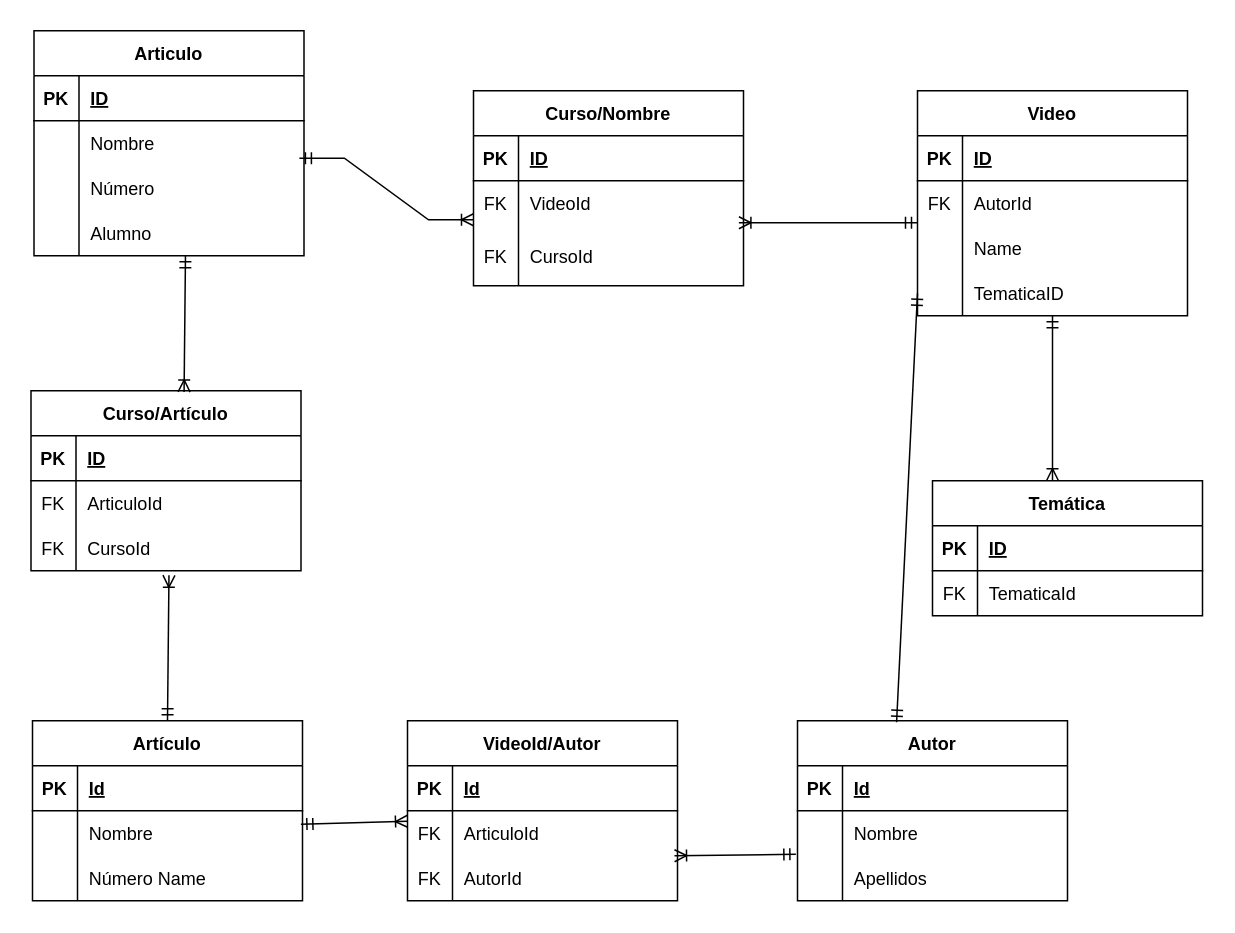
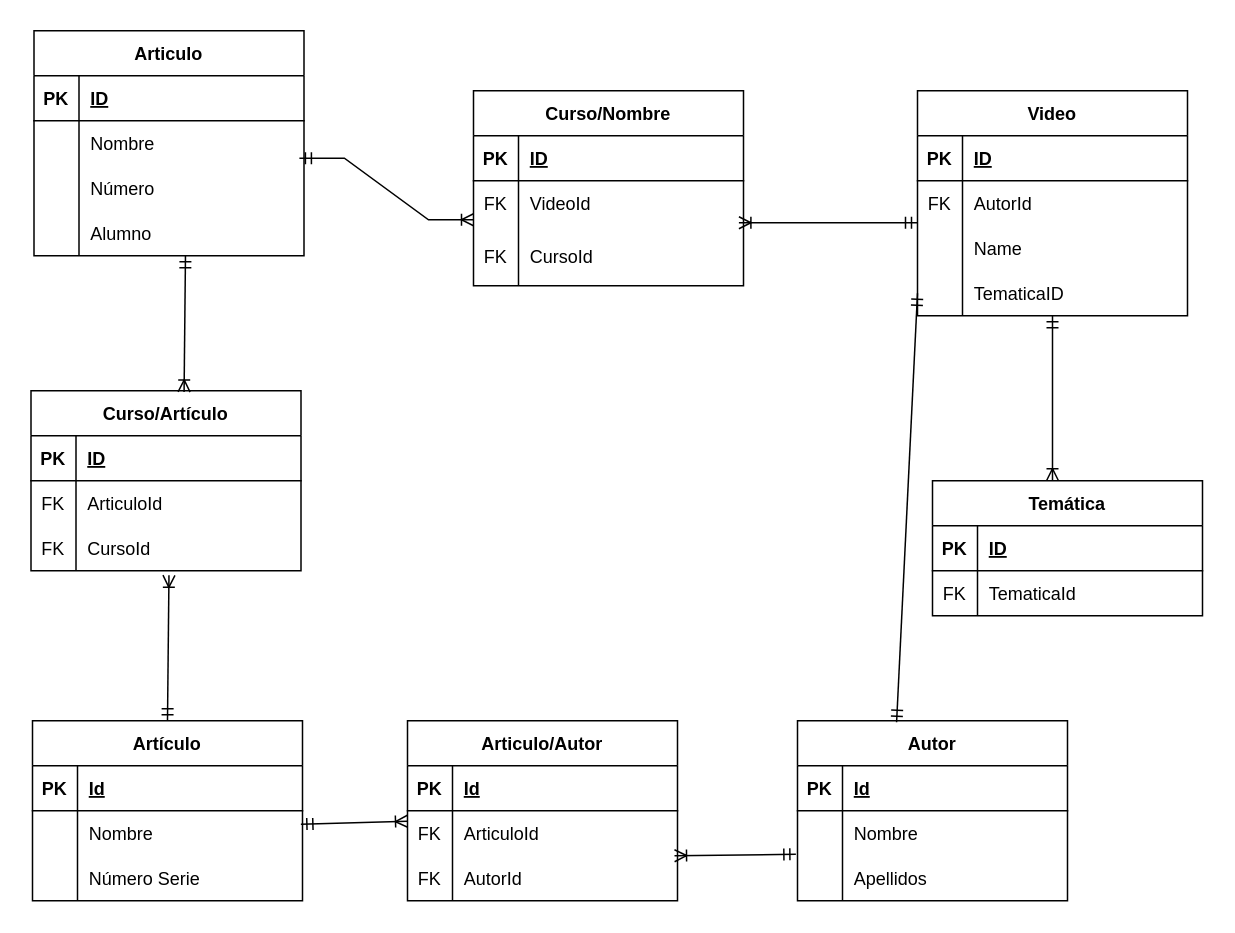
(542, 744) -> (542, 744)
(142, 879) -> (144, 879)
